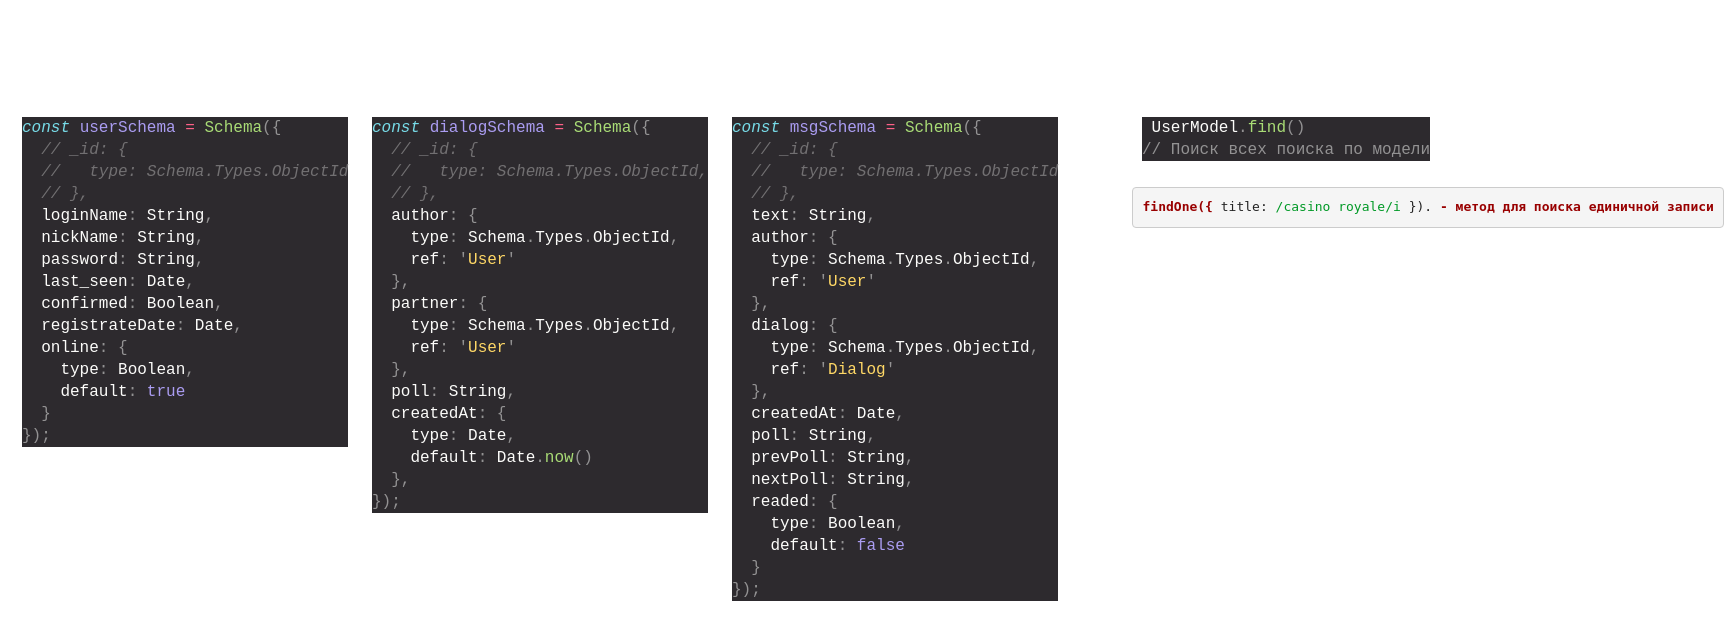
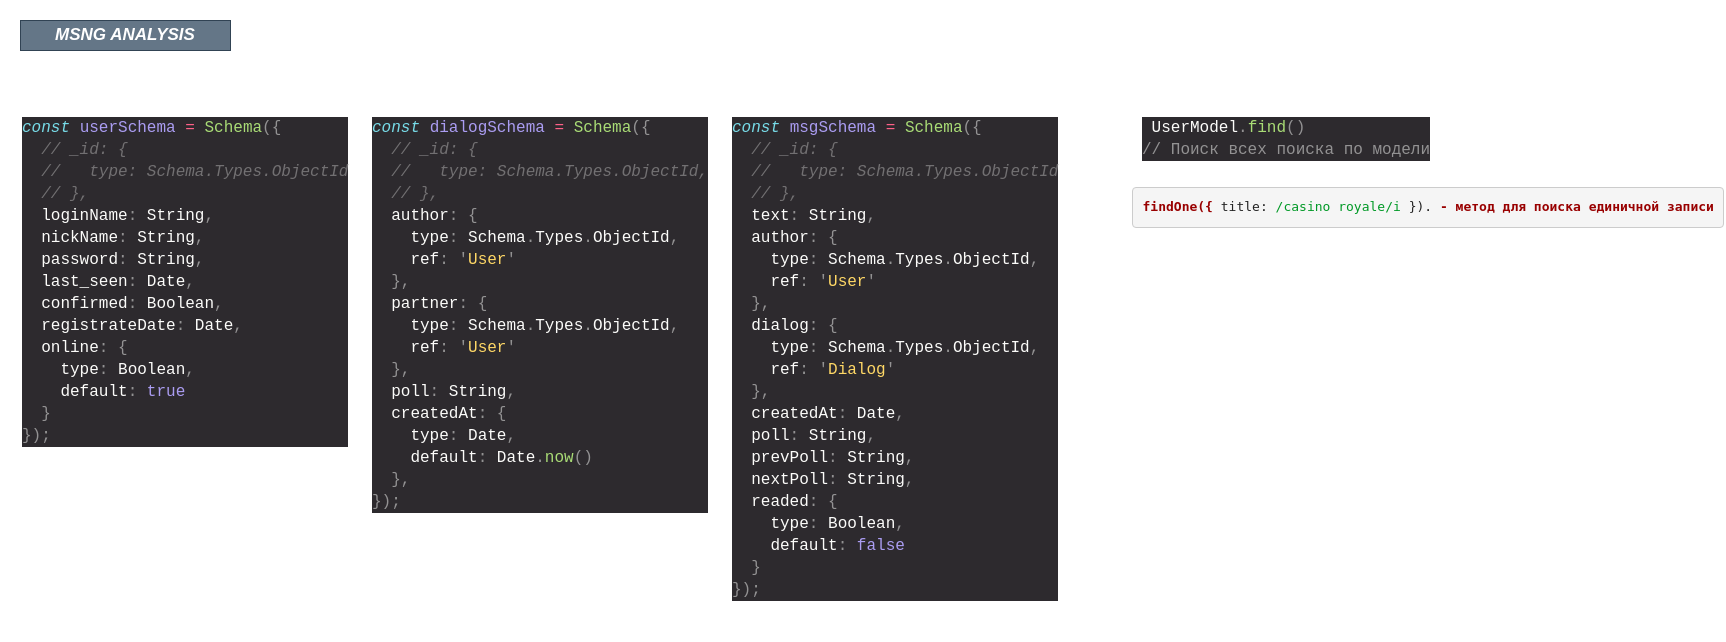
none -> (126, 36)
